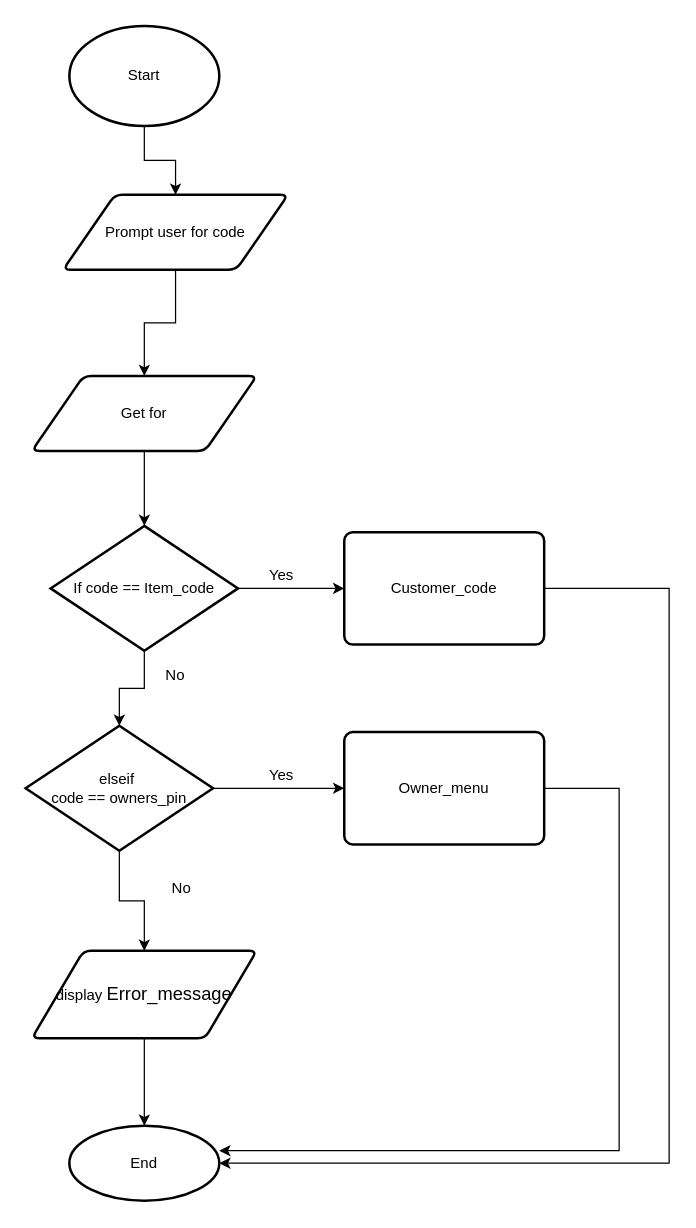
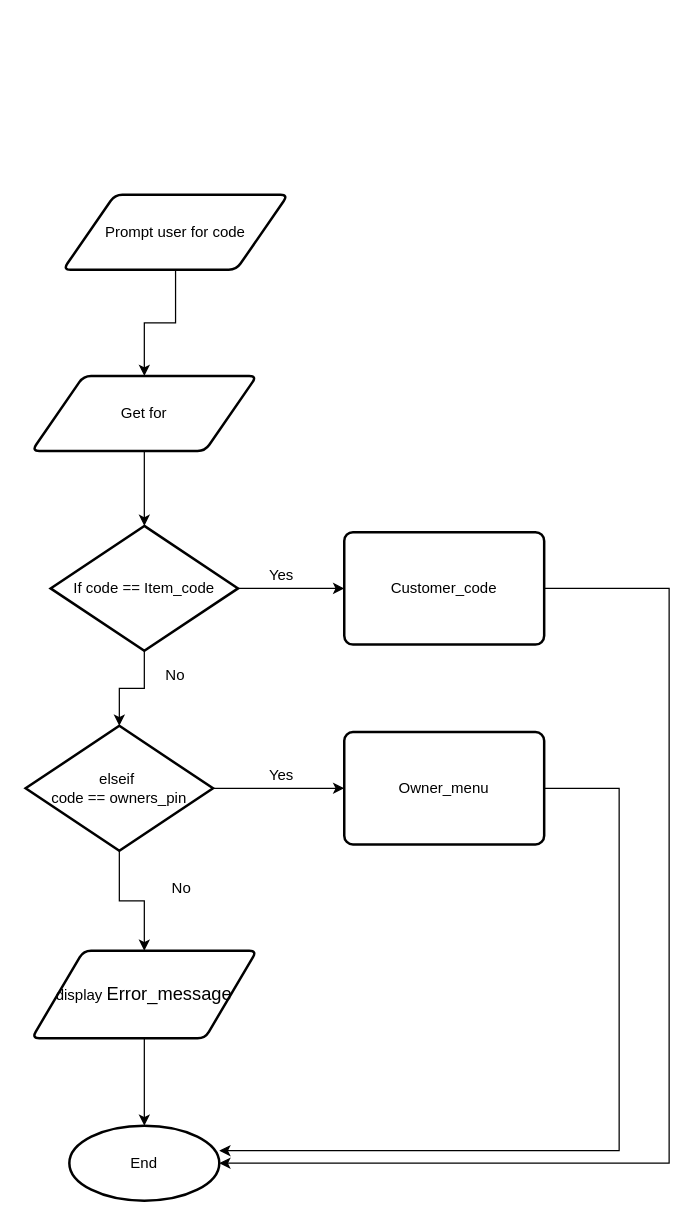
(144, 76) -> none
(155, 160) -> none
